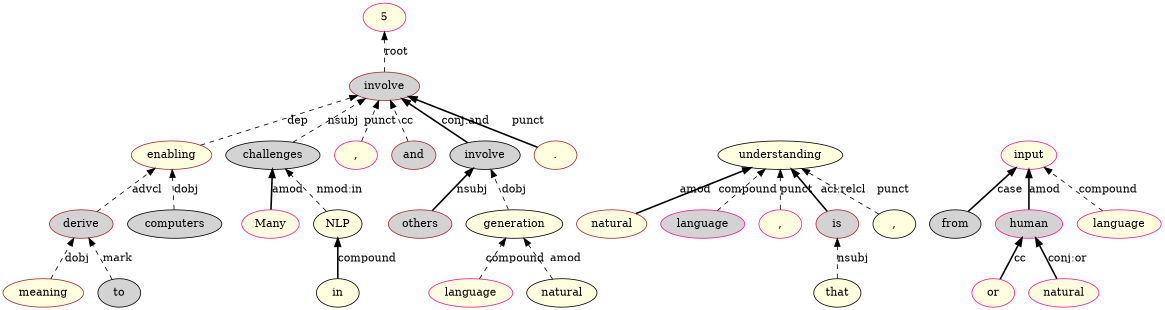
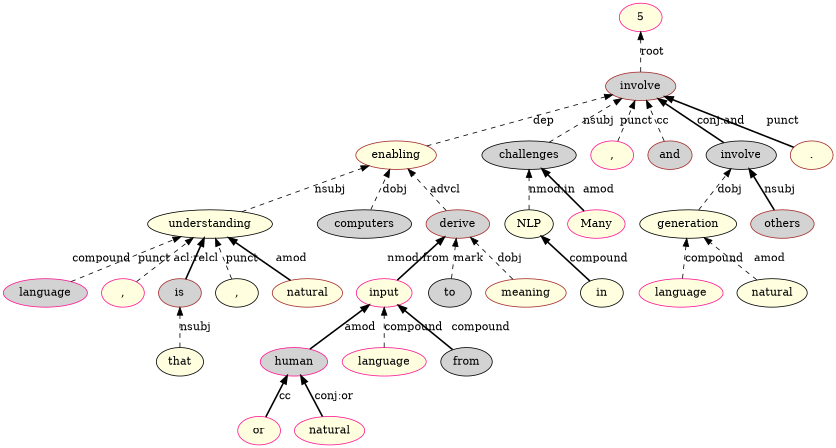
none -> (302, 190)
(1010, 190) -> (481, 327)
none -> (418, 261)
